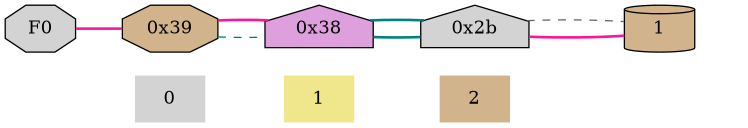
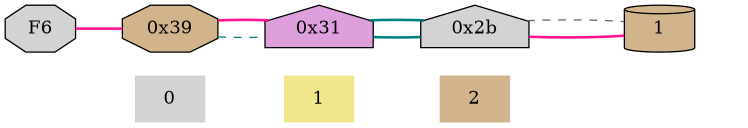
(40, 29) -> (40, 29)
(319, 29) -> (319, 29)
